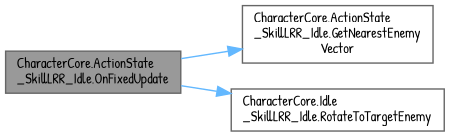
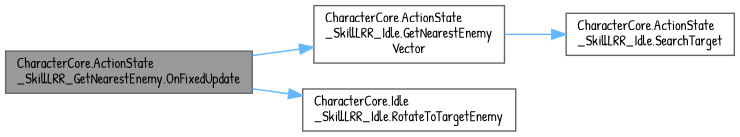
none -> (650, 34)
(93, 72) -> (129, 72)
